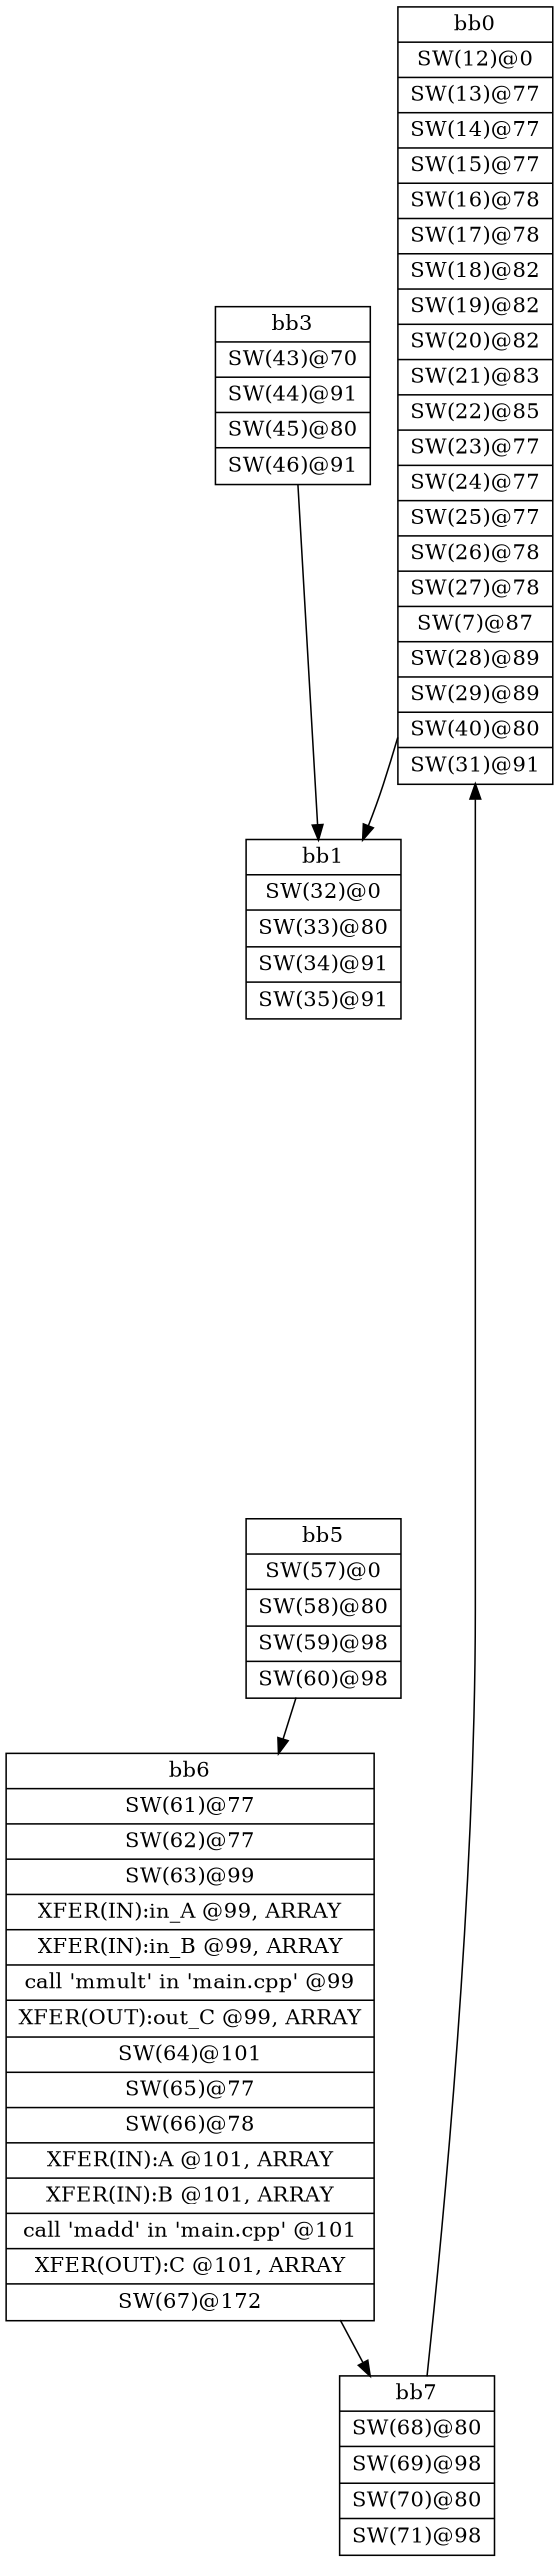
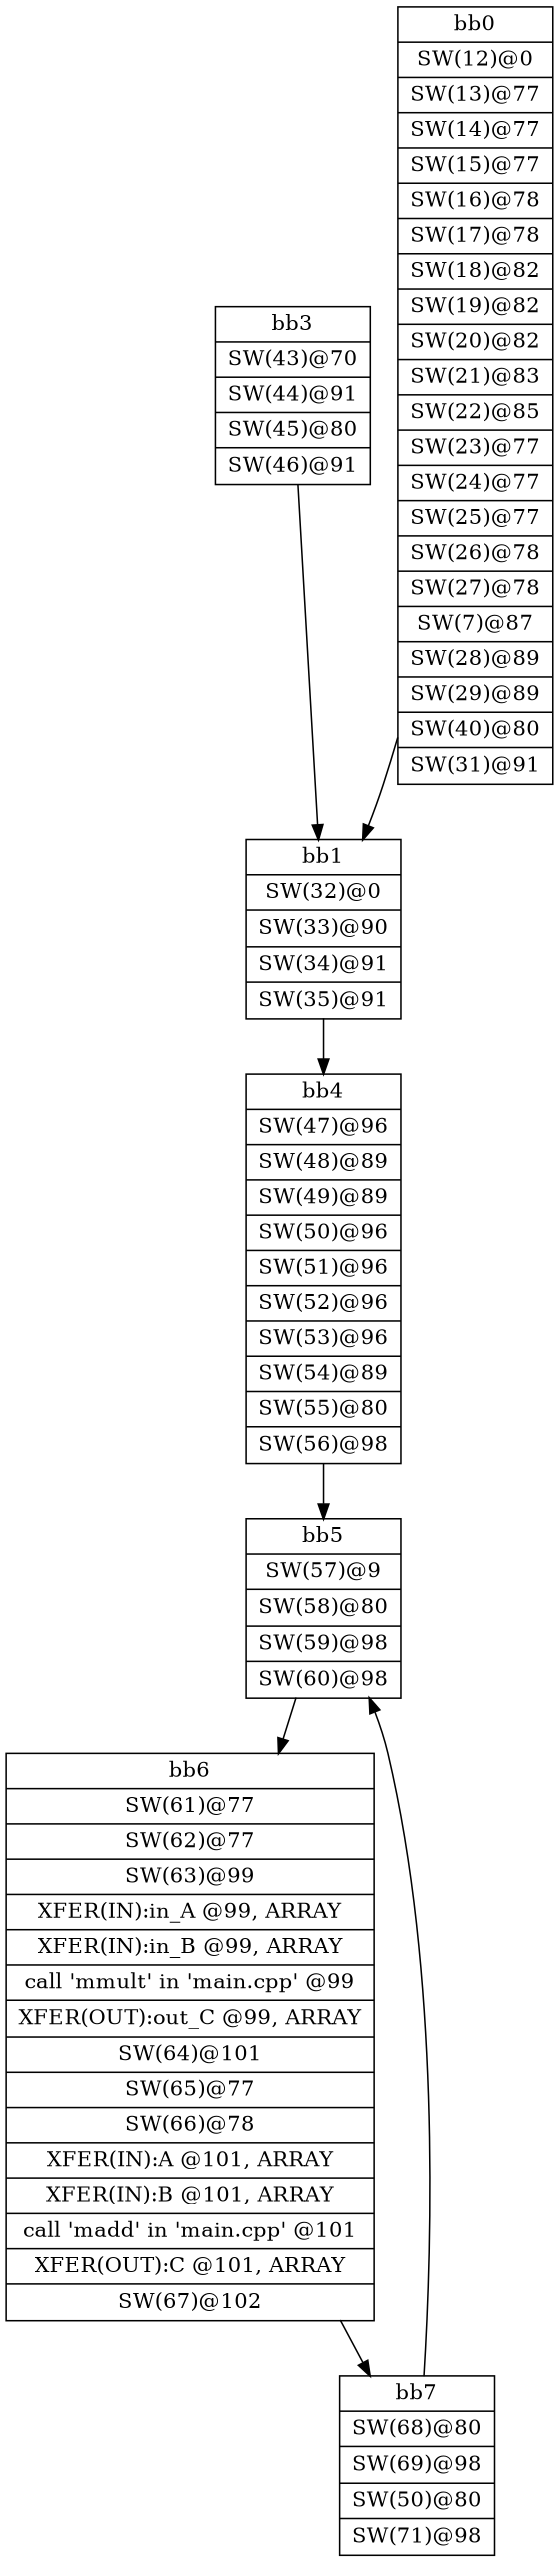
(324, 928) -> (324, 928)
none -> (324, 1269)
(324, 1571) -> (324, 1571)
(475, 1589) -> (426, 2042)
(190, 2302) -> (190, 2302)
(417, 2500) -> (417, 2500)
